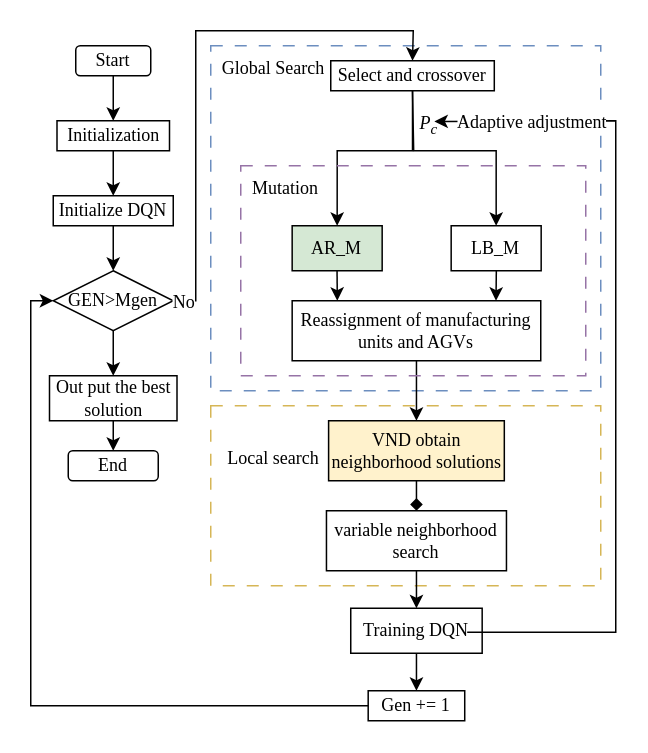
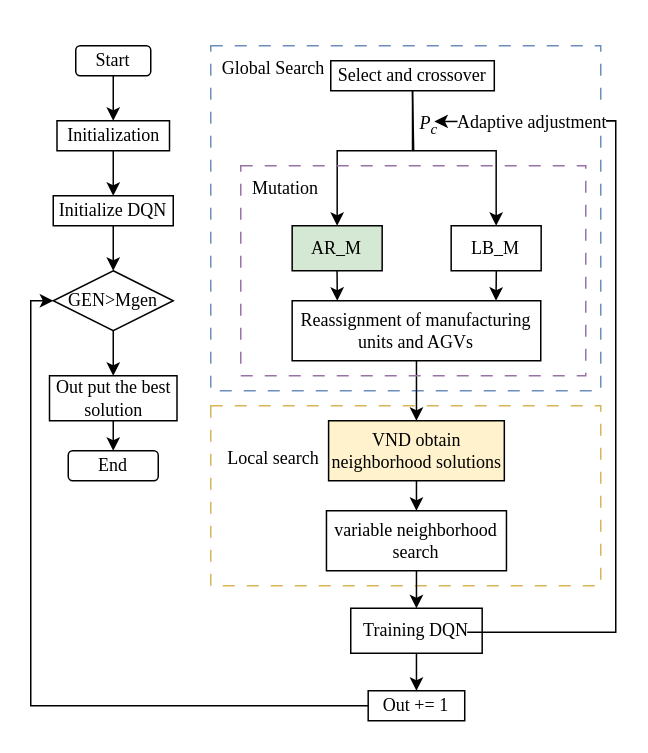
(196, 59) -> none
(416, 498) -> (416, 499)
(416, 706) -> (416, 706)
